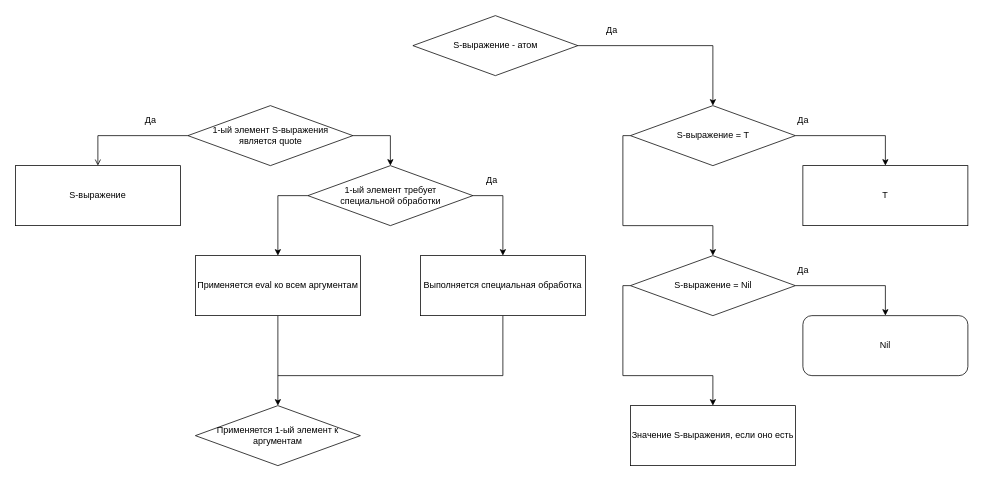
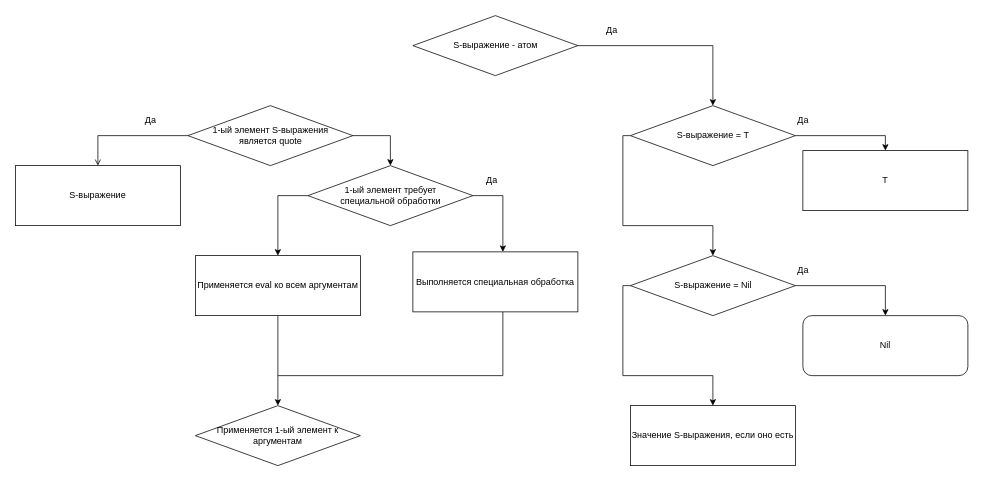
(885, 195) -> (885, 180)
(503, 285) -> (495, 282)
